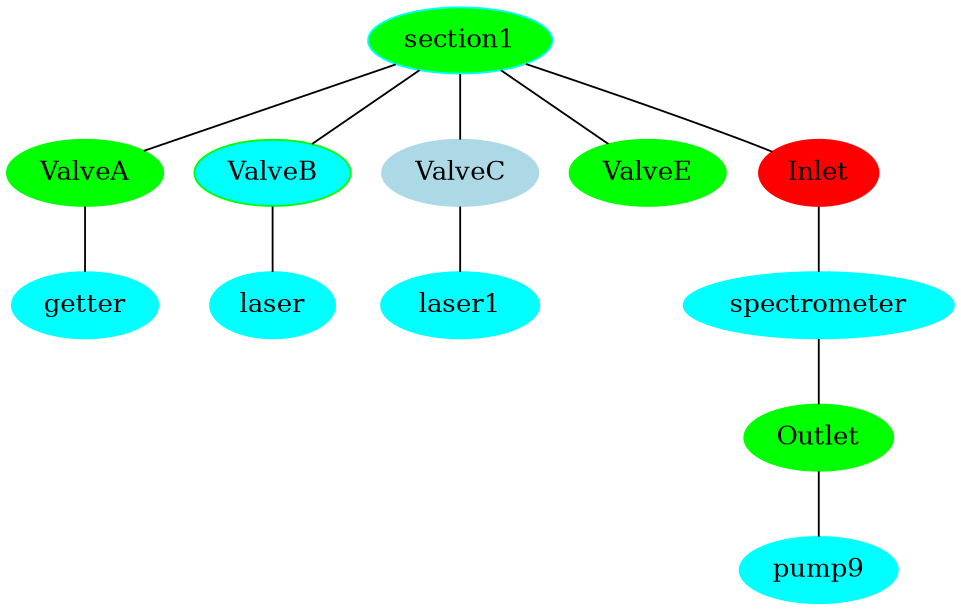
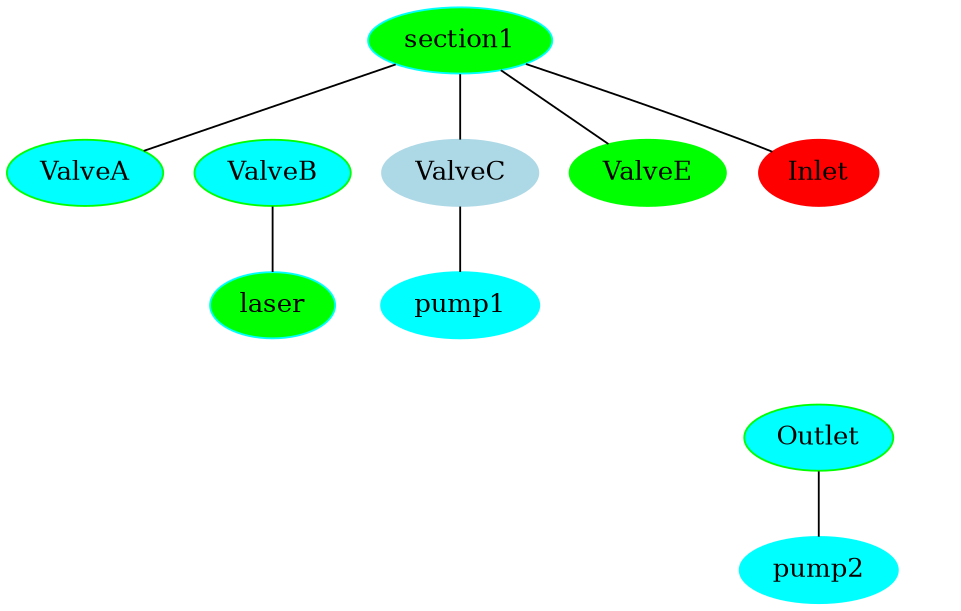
(366, 107) -> none
(85, 173) -> (85, 173)
(85, 305) -> none
(273, 305) -> (273, 305)
(460, 305) -> (460, 305)
(819, 305) -> none
(819, 438) -> (819, 438)
(819, 570) -> (819, 570)
